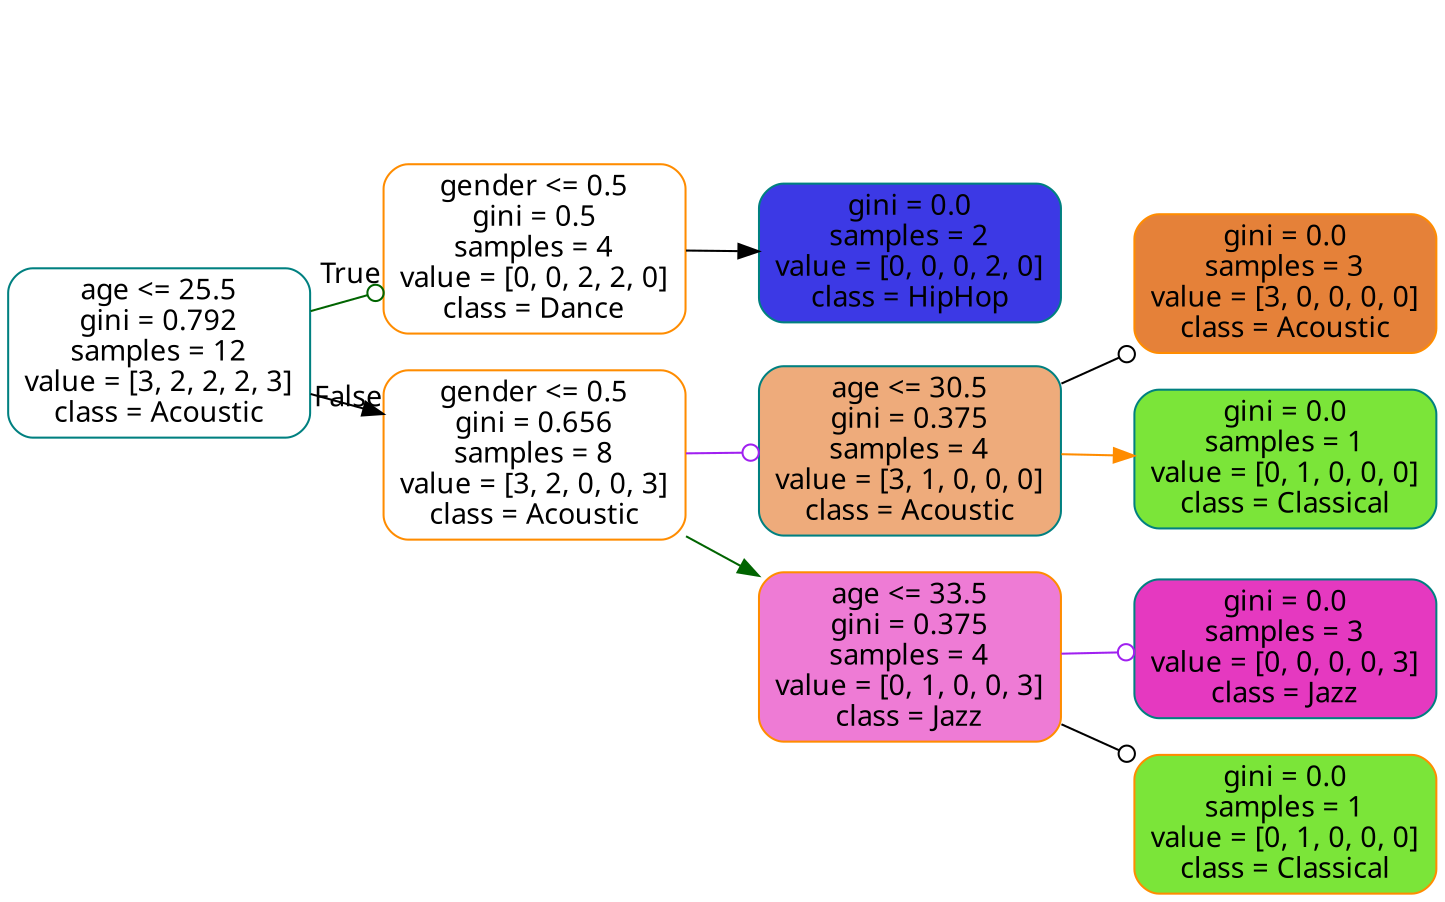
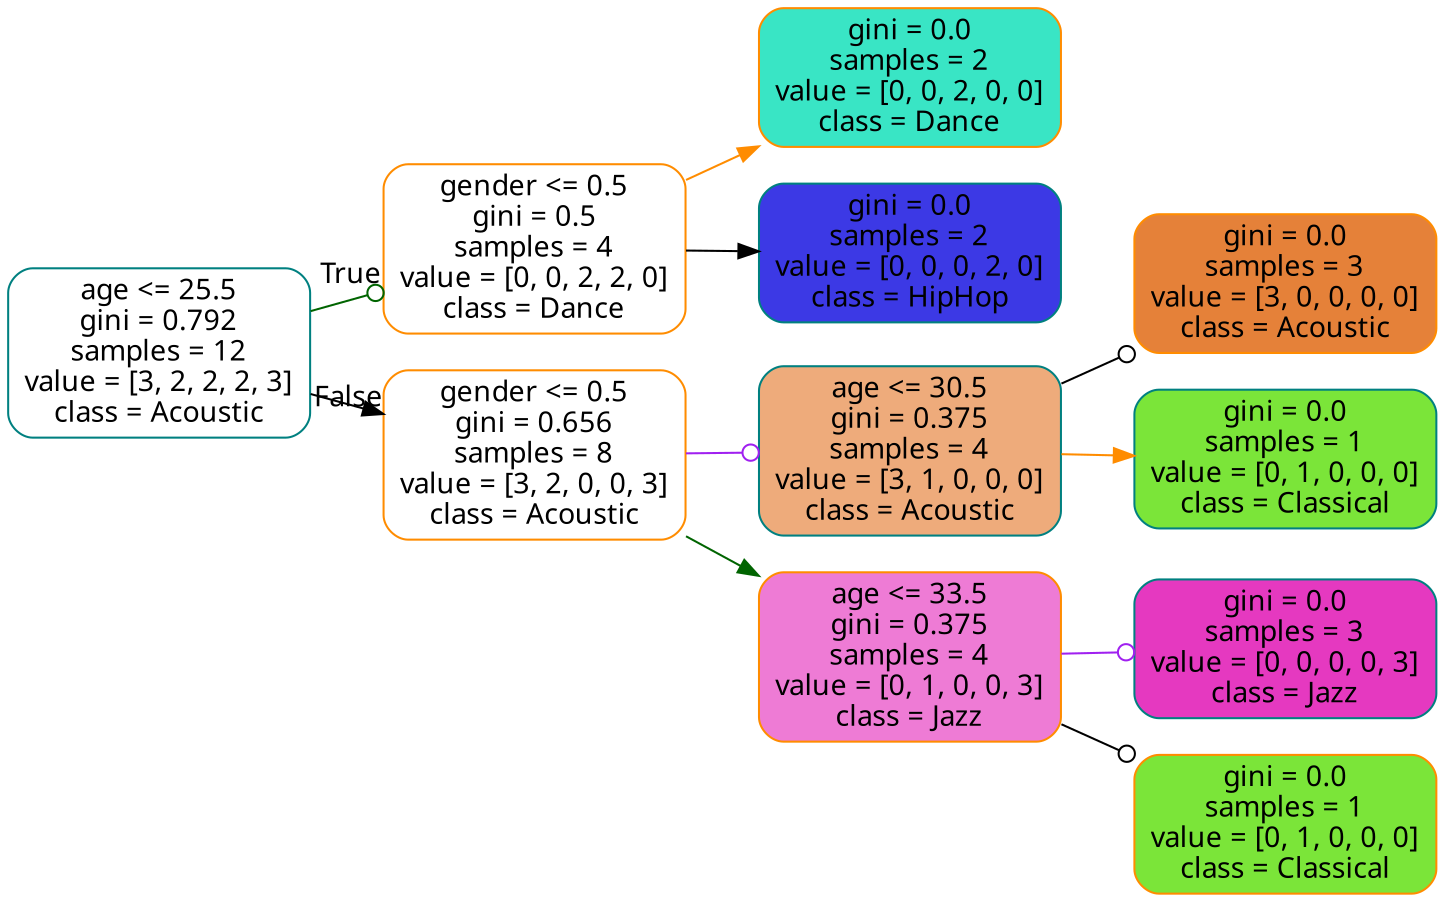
none -> (910, 78)
